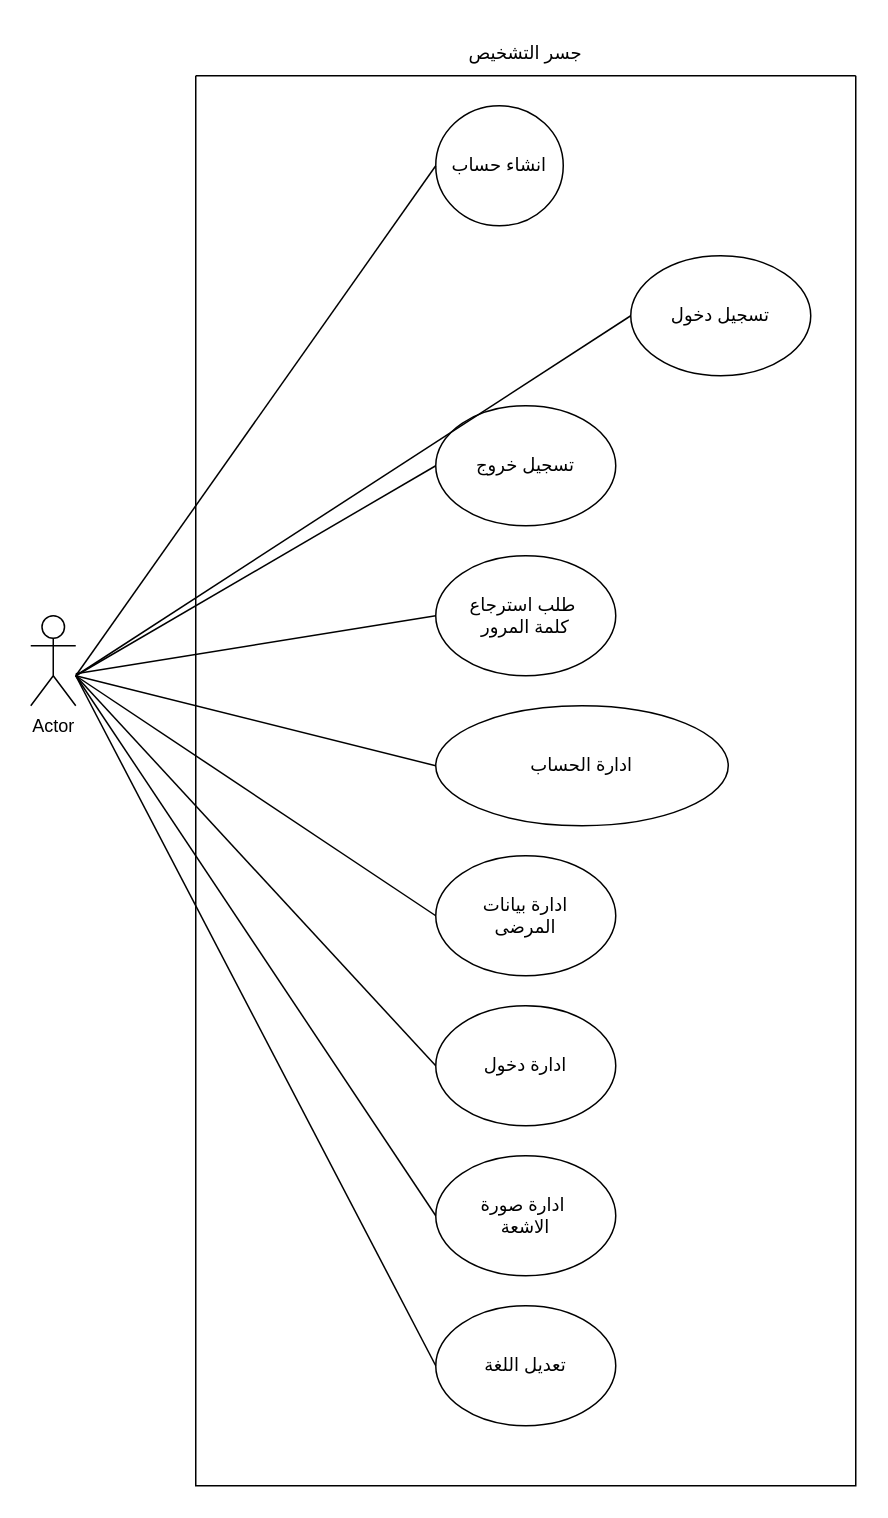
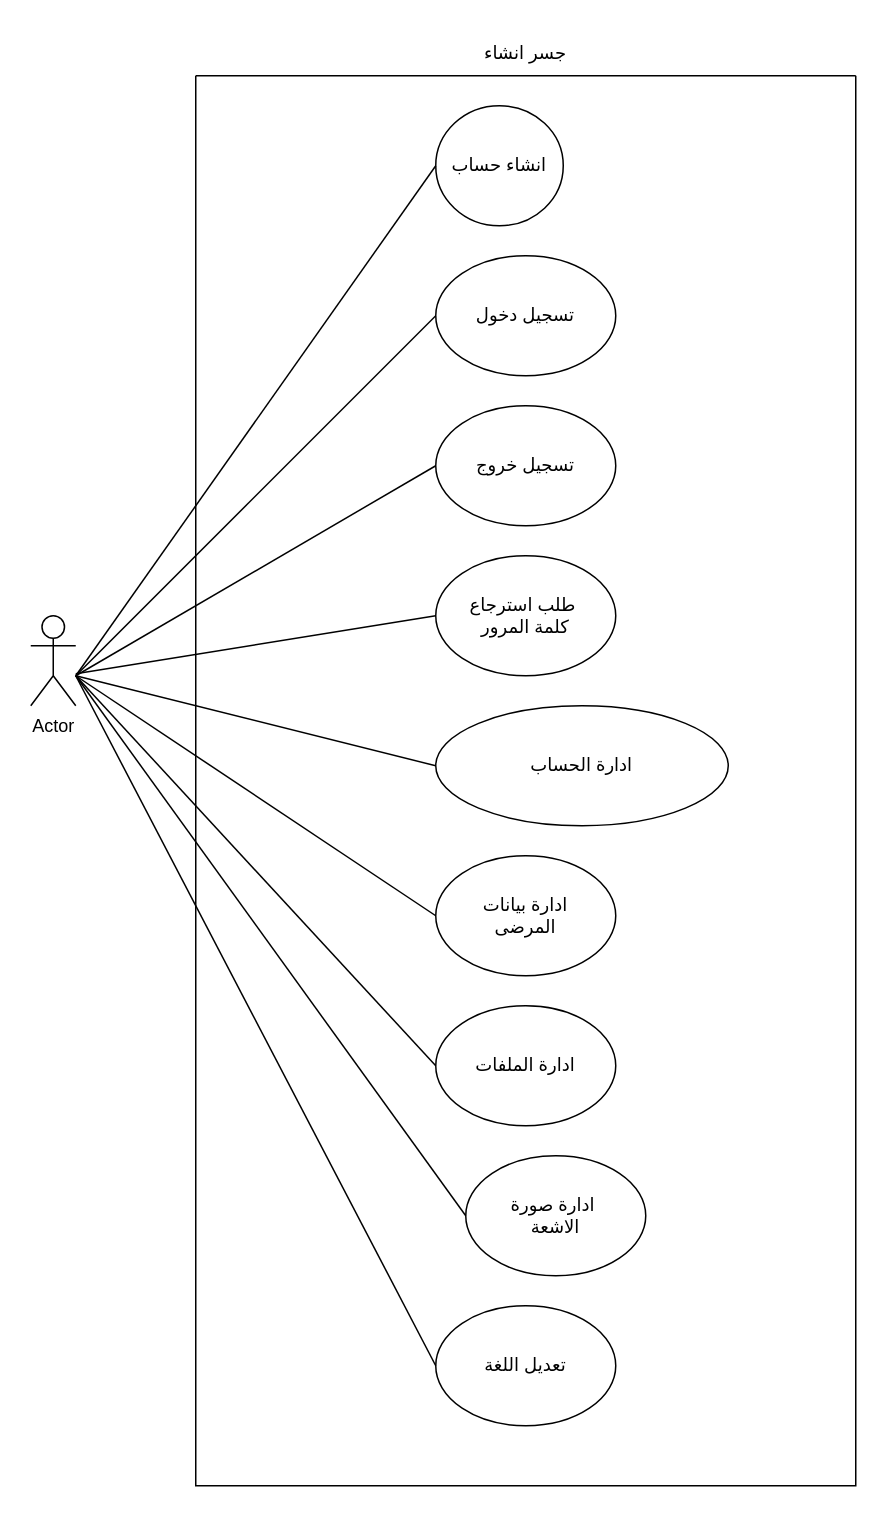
(526, 53) -> (526, 53)
(721, 316) -> (526, 316)
(526, 1066) -> (526, 1066)
(526, 1216) -> (556, 1216)
